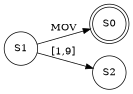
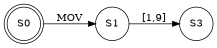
(60, 38) -> (66, 24)
(109, 73) -> (196, 24)
